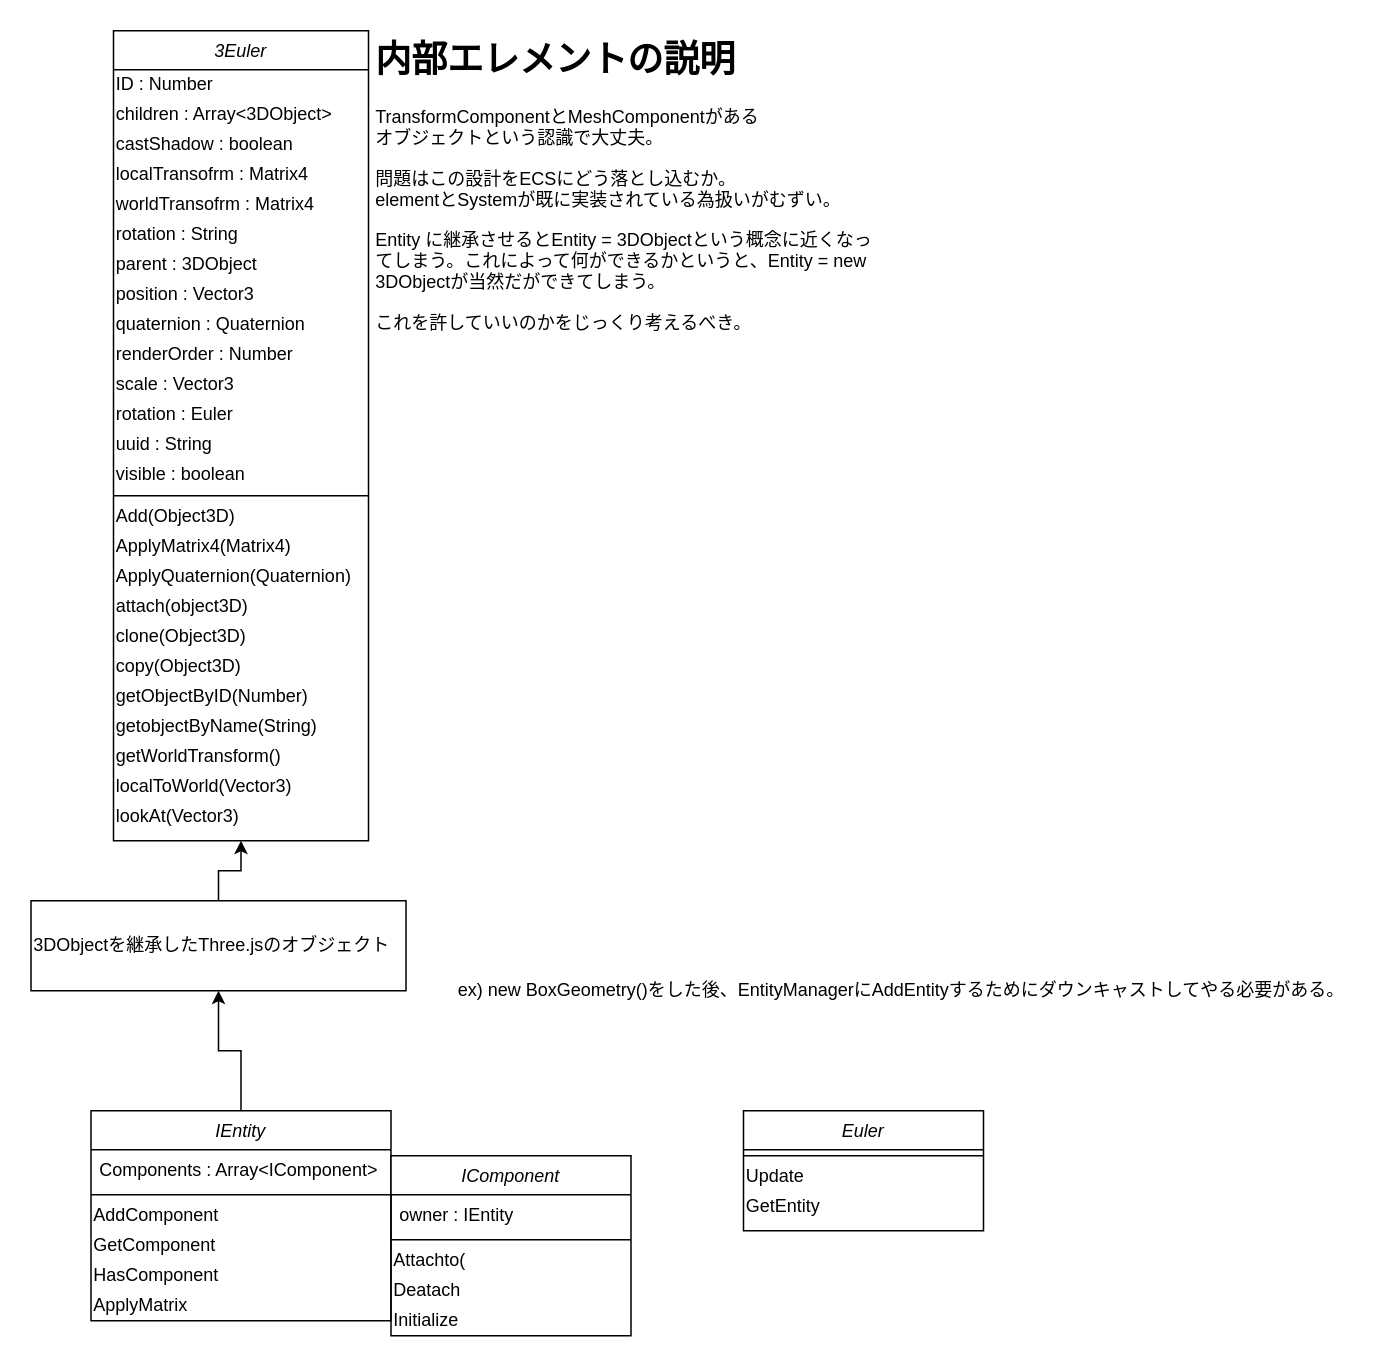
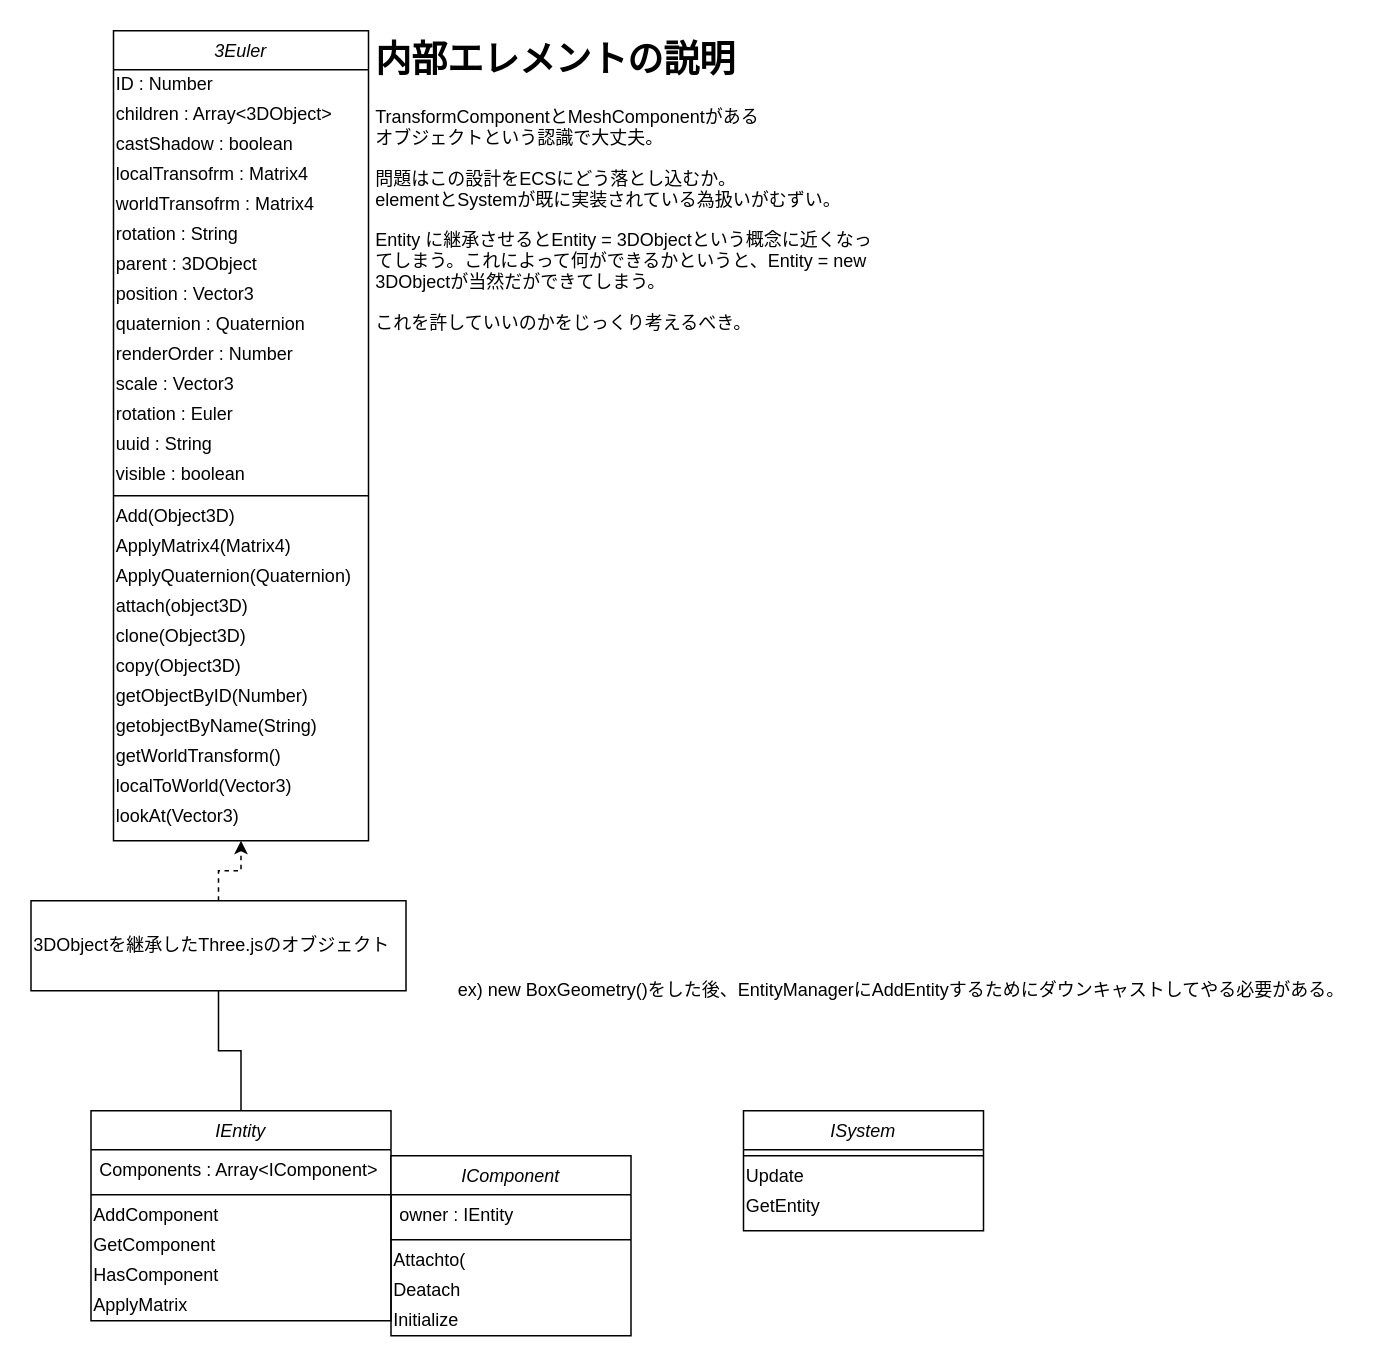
(225, 871) -> (225, 871)
(218, 1002) -> (218, 997)
(863, 1131) -> (863, 1131)
